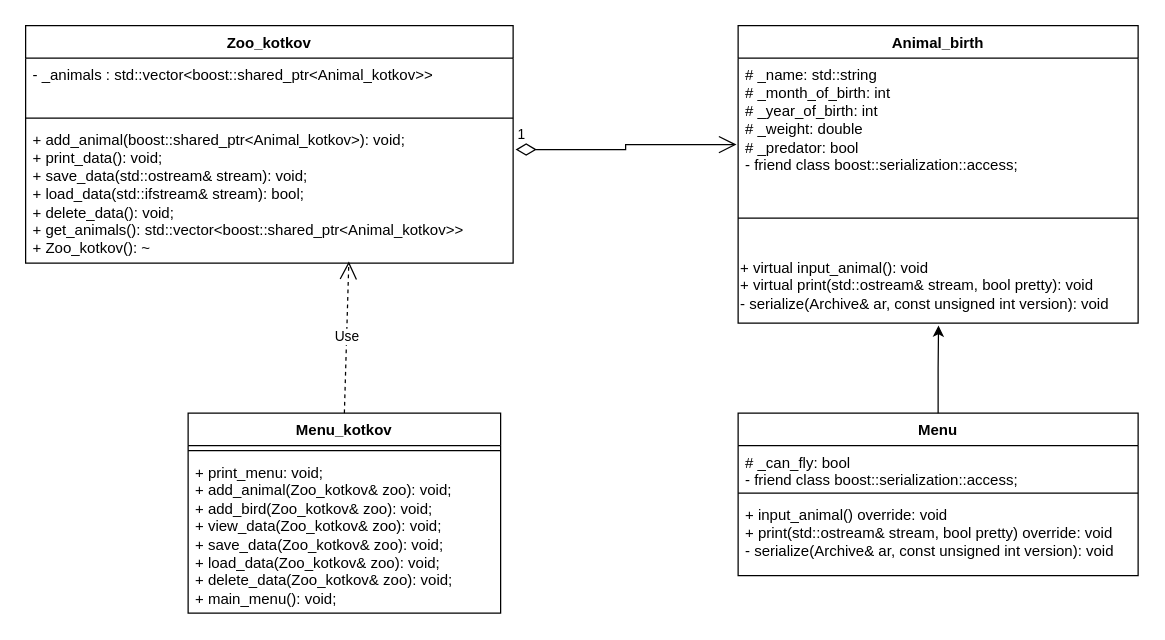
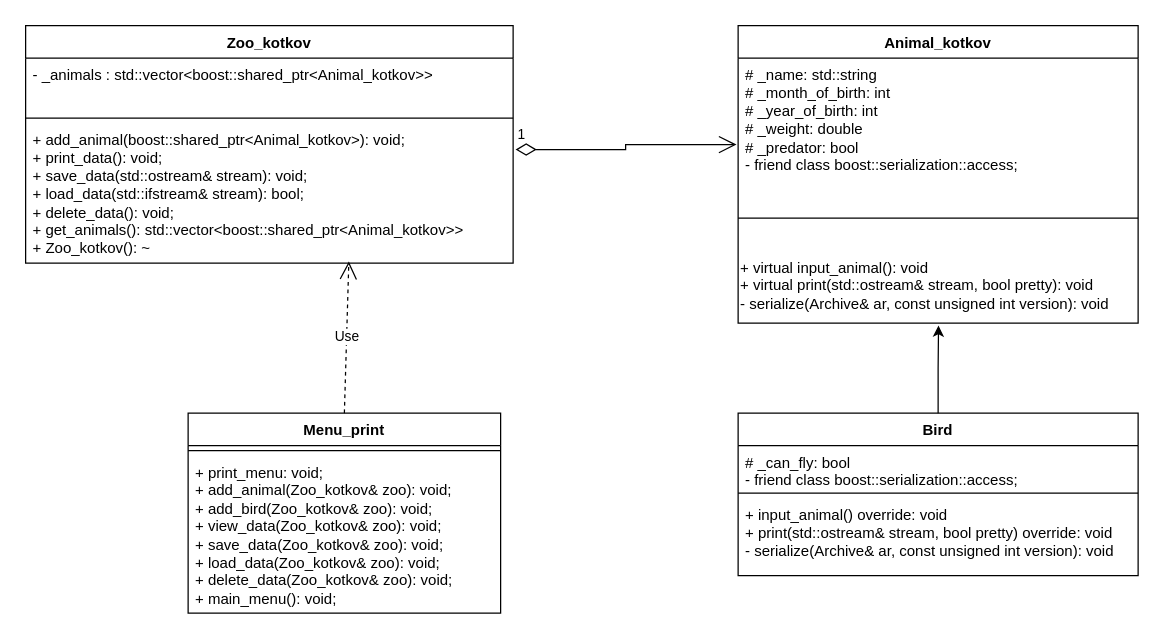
(938, 43) -> (938, 43)
(344, 431) -> (344, 431)
(938, 431) -> (938, 431)
